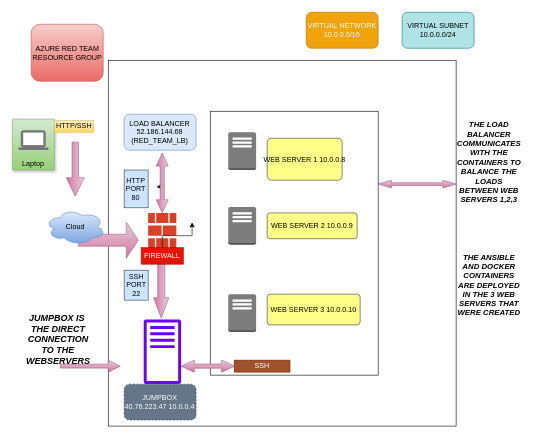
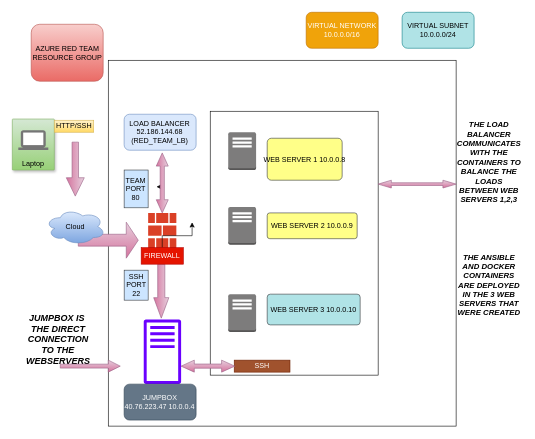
(136, 189) -> (136, 189)
(314, 310) -> (314, 310)
(160, 402) -> (160, 402)
